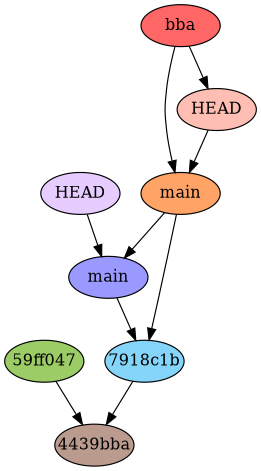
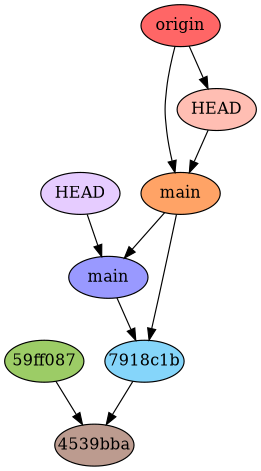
(181, 26) -> (181, 26)
(44, 361) -> (44, 361)
(94, 445) -> (94, 445)
